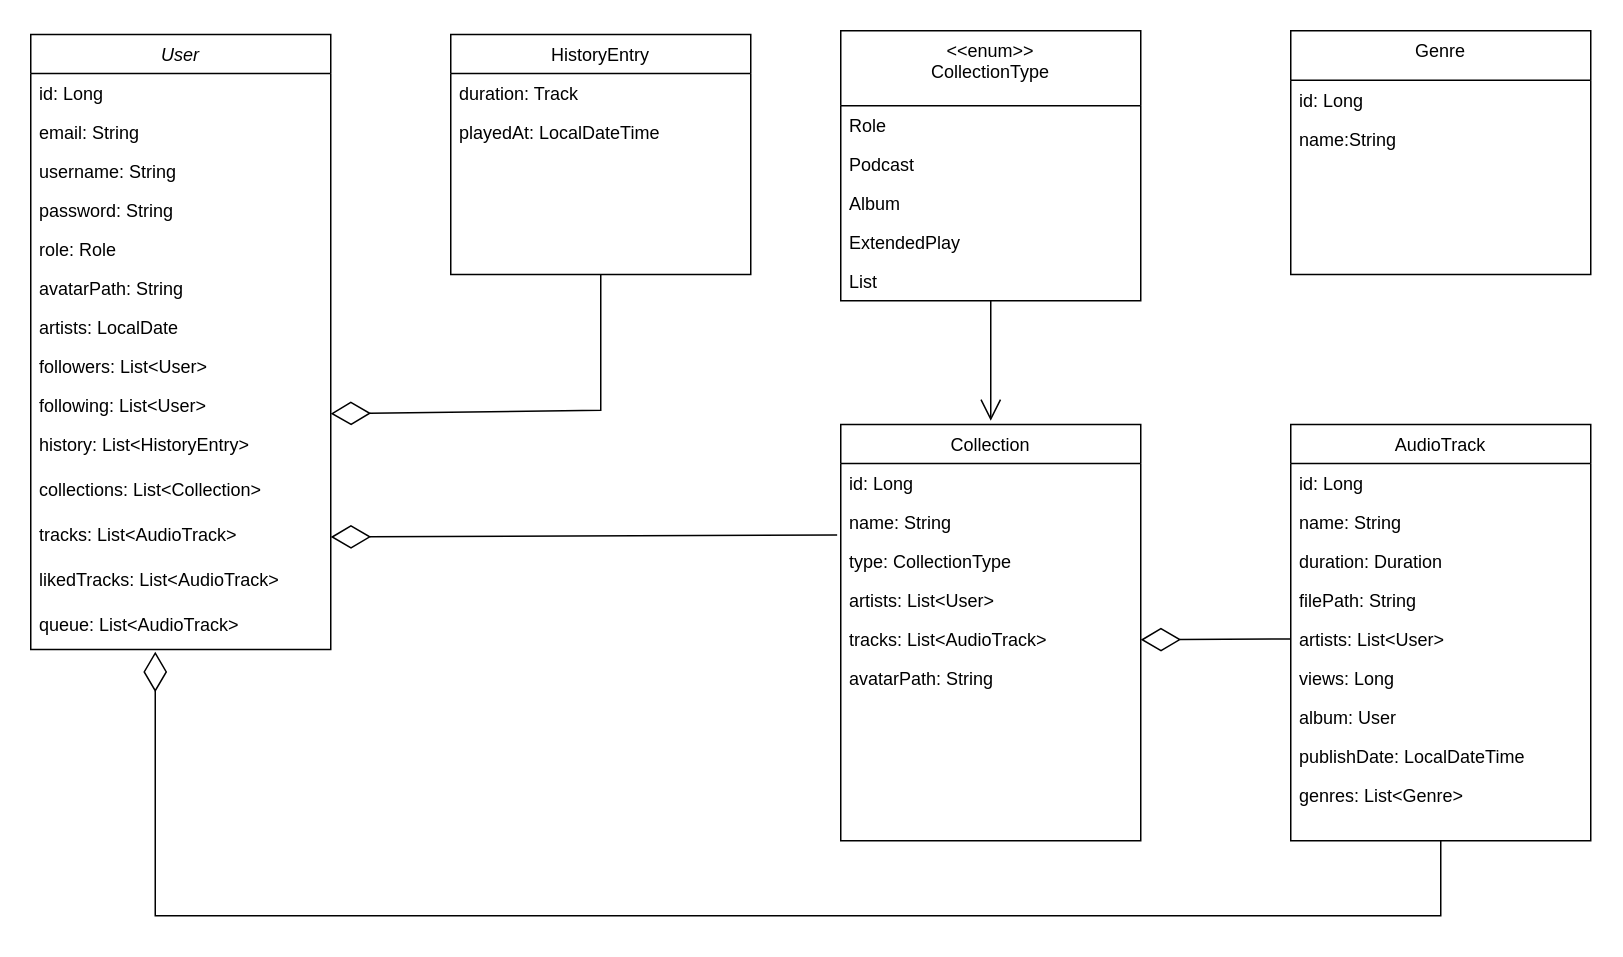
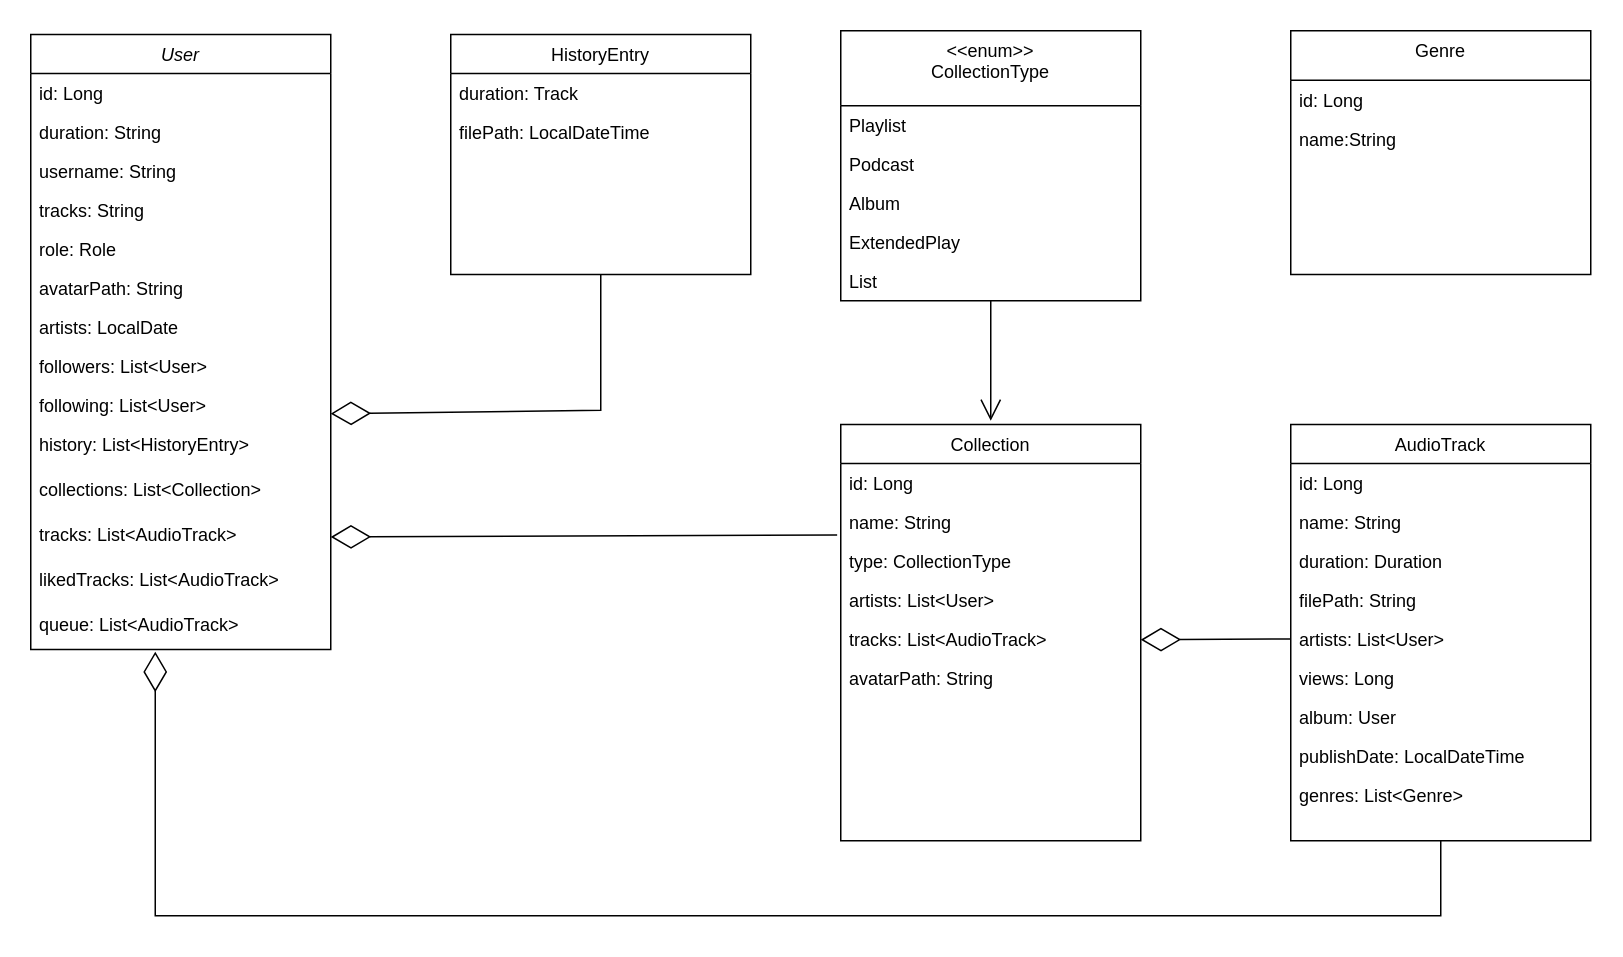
(867, 126) -> (882, 126)
(93, 133) -> (110, 133)
(563, 133) -> (561, 133)
(113, 211) -> (103, 211)
